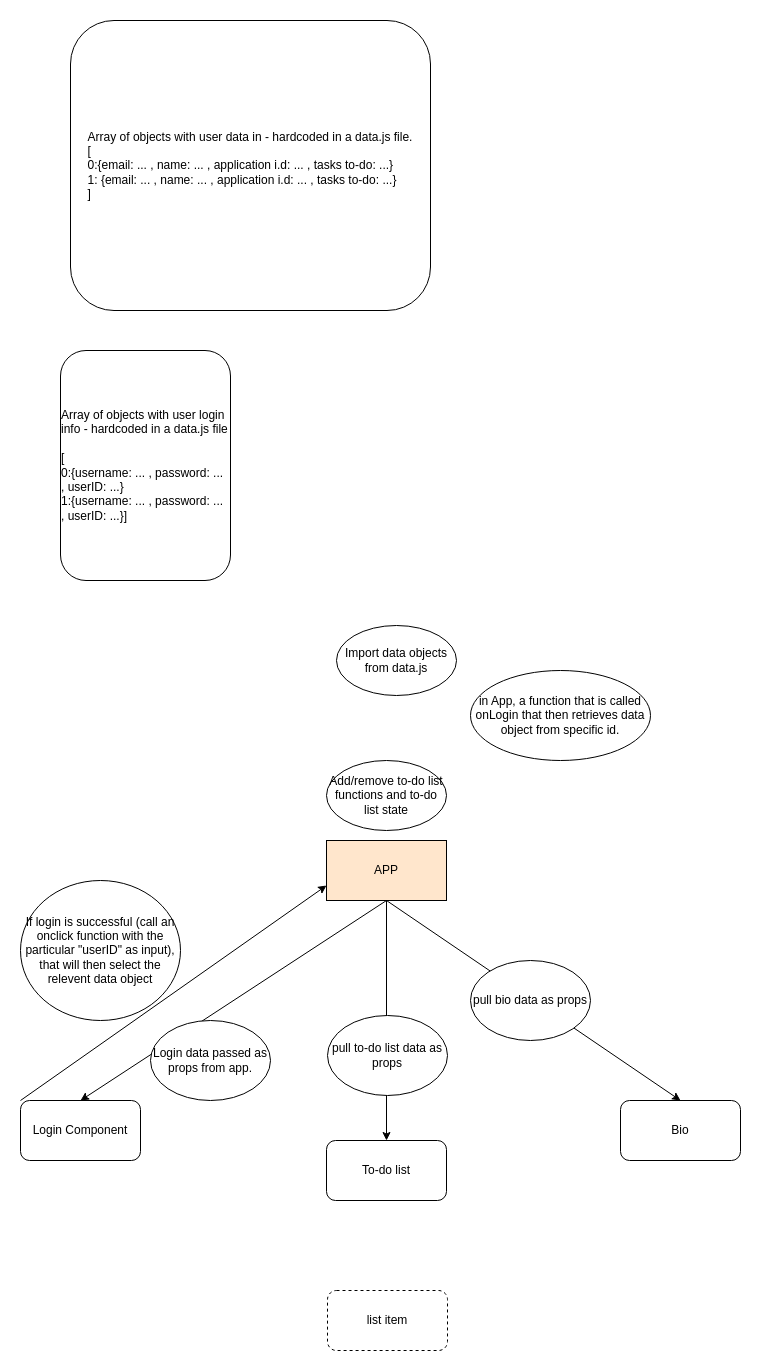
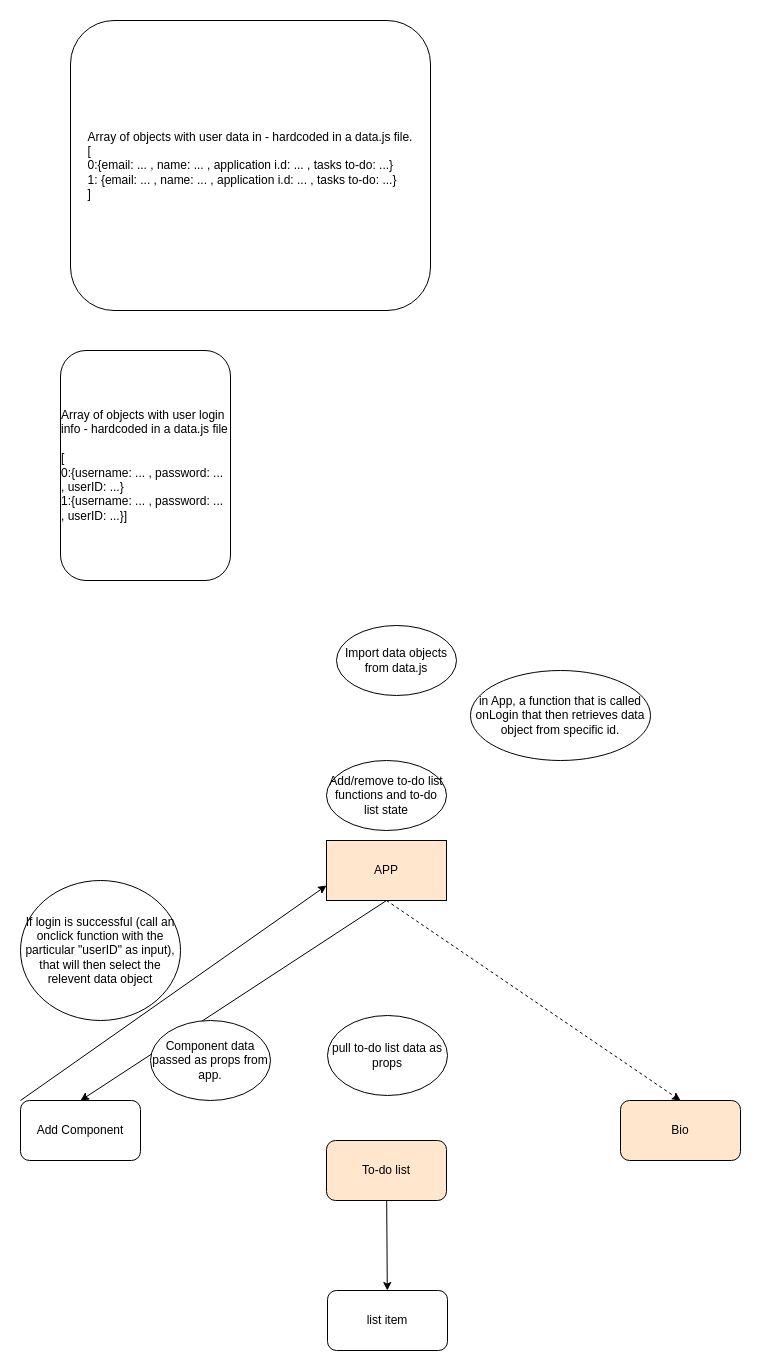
(387, 959) -> none
(531, 999) -> (531, 999)
(531, 1001) -> none
(211, 1061) -> (211, 1061)
(81, 1131) -> (81, 1131)
(681, 1131) -> (681, 1131)
(387, 1171) -> (387, 1171)
none -> (387, 1242)
(388, 1321) -> (388, 1321)
